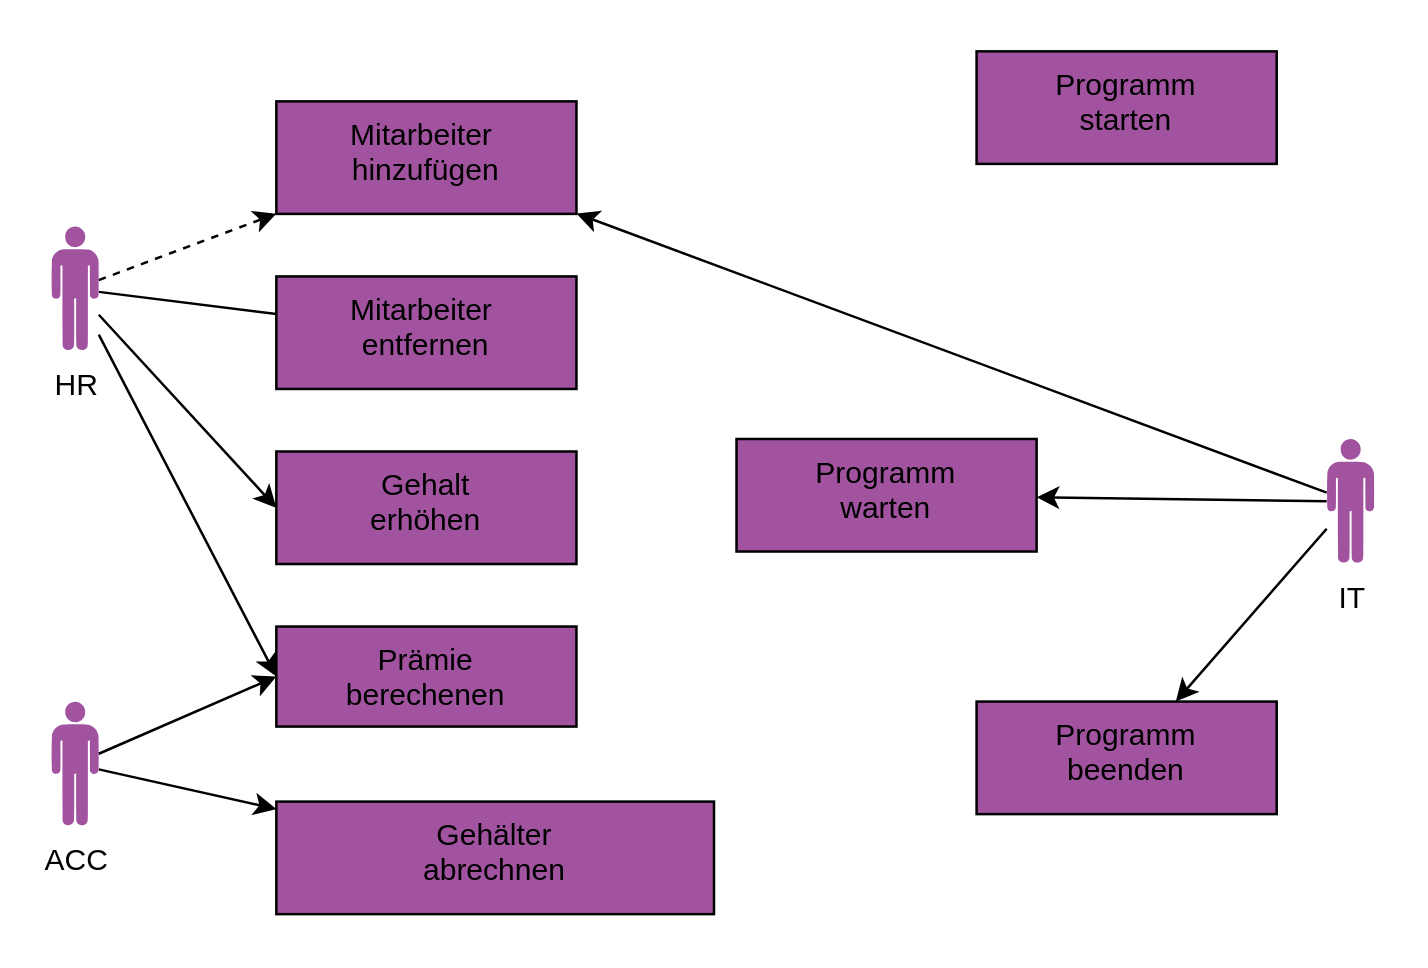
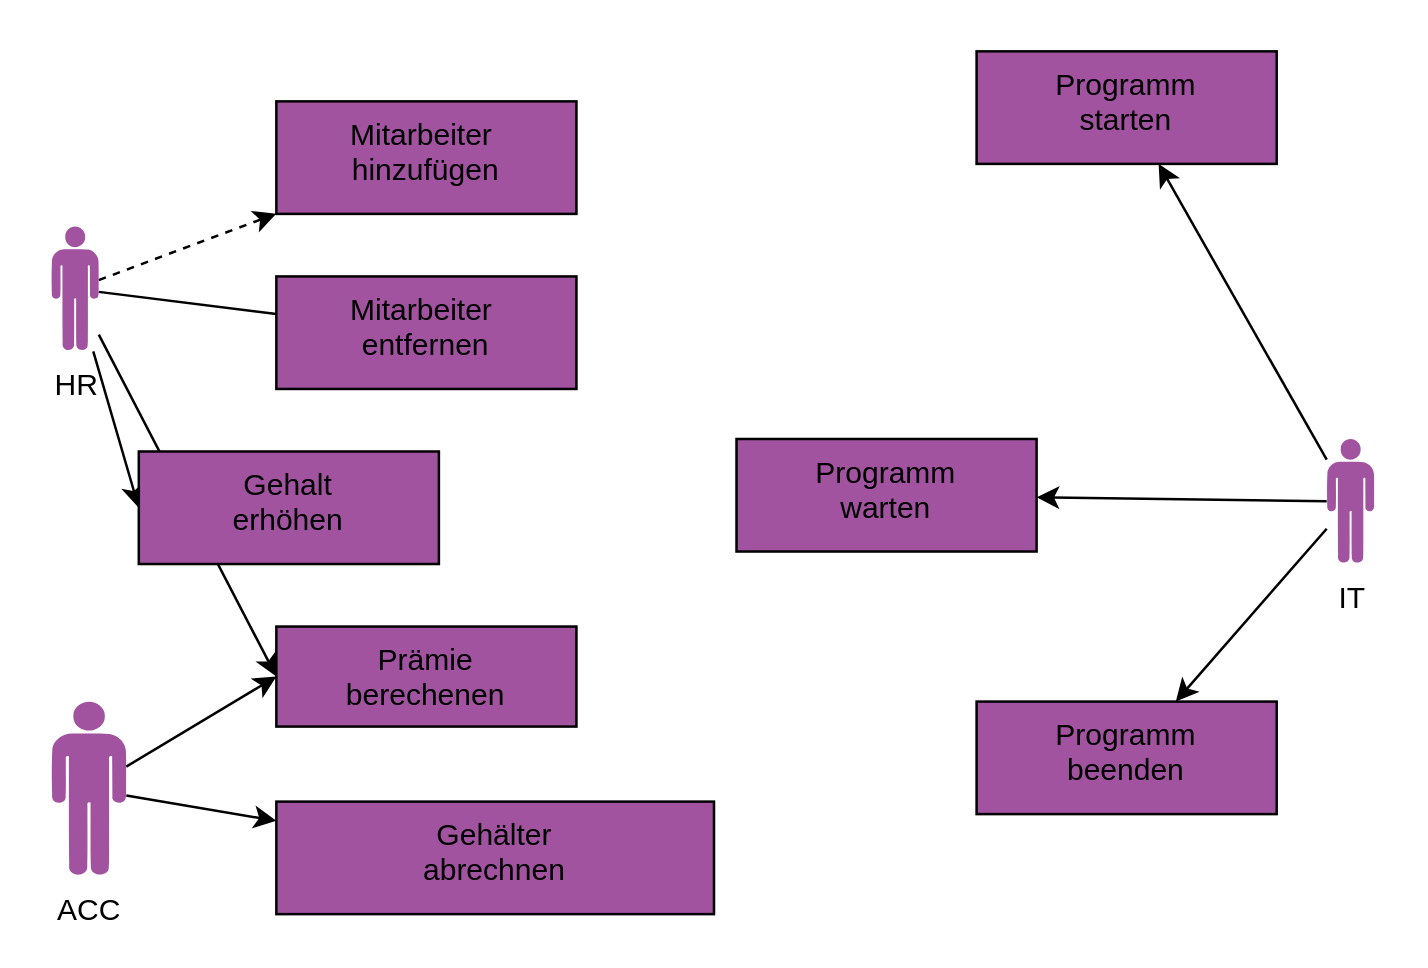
(959, 356) -> (1246, 319)
(426, 508) -> (289, 508)
(75, 764) -> (89, 789)
